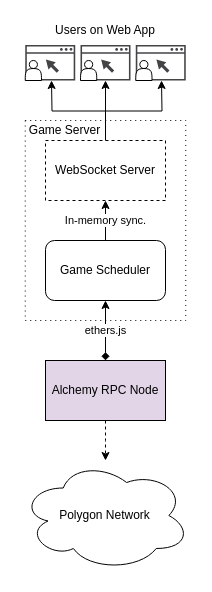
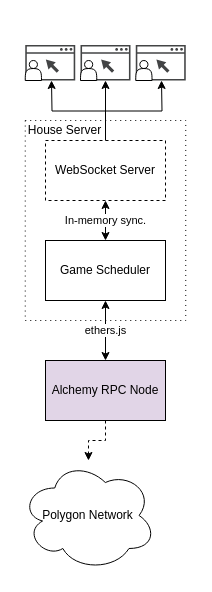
(106, 31) -> none
(65, 131) -> (65, 131)
(106, 234) -> (106, 232)
(106, 271) -> (106, 271)
(106, 351) -> (106, 352)
(105, 516) -> (88, 516)
